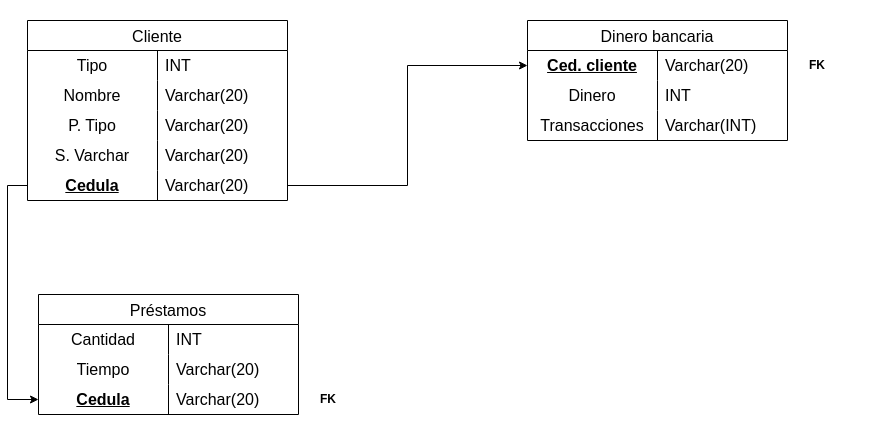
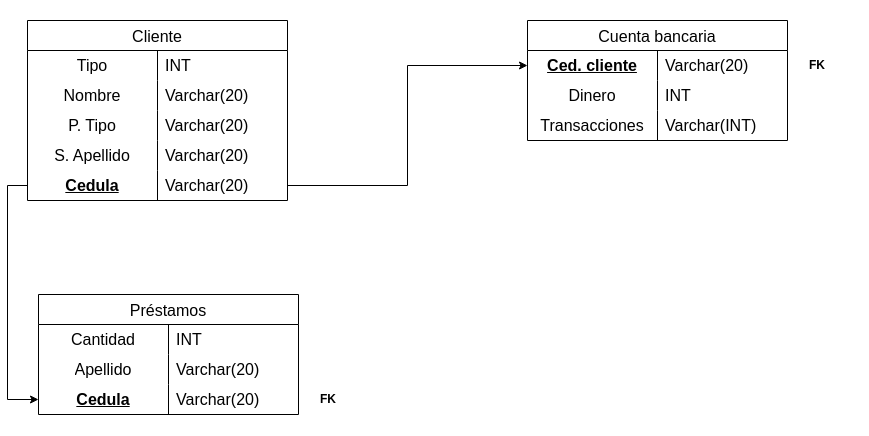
(657, 37) -> (657, 37)
(93, 156) -> (93, 156)
(104, 370) -> (104, 370)
